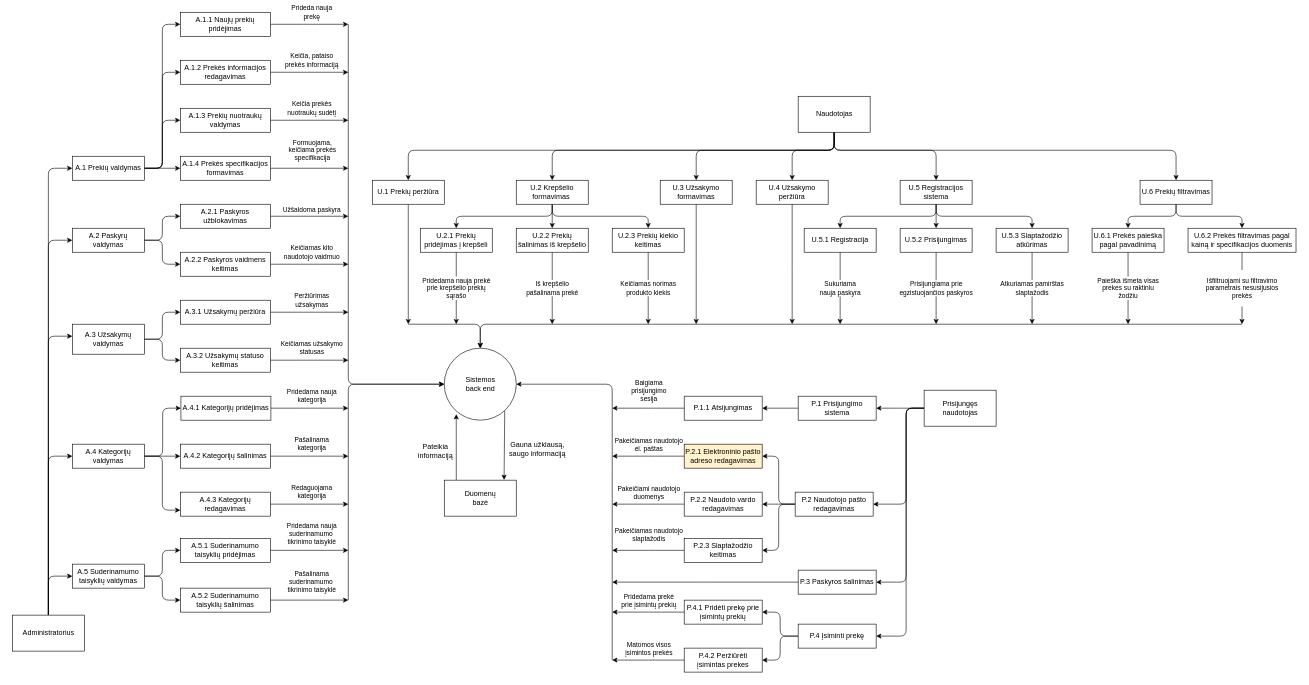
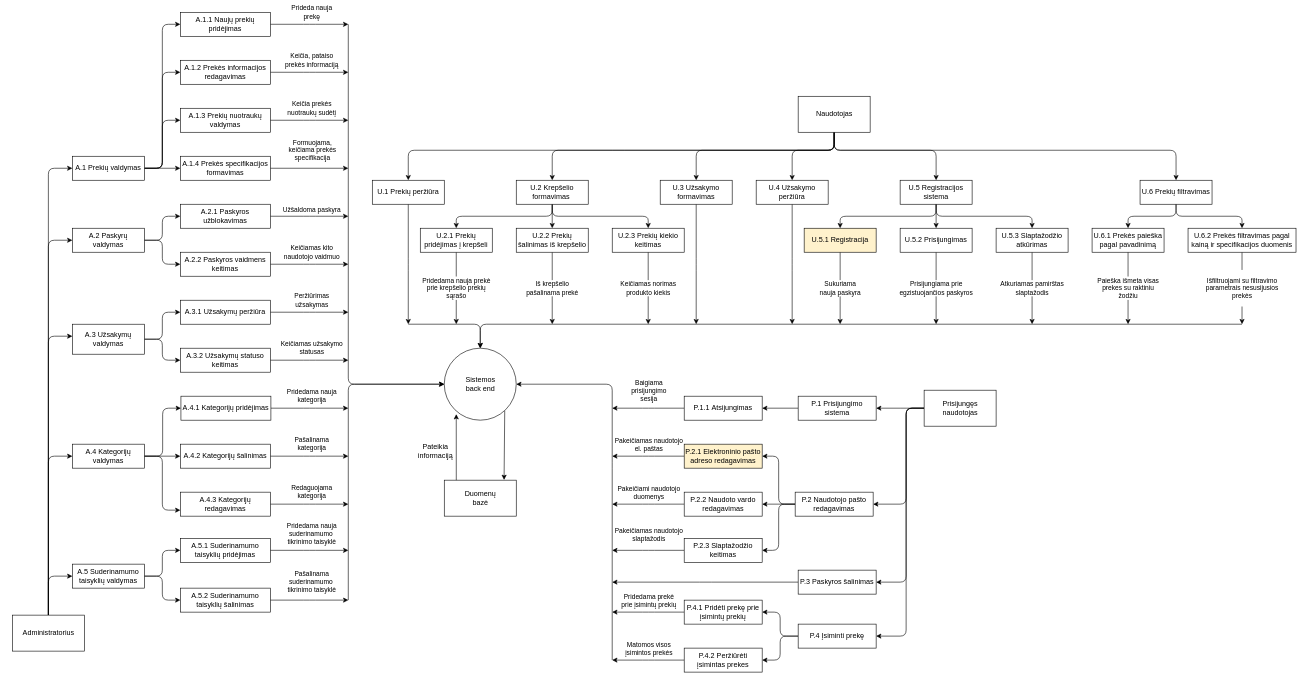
(840, 240) -> (840, 240)
(537, 450) -> none
